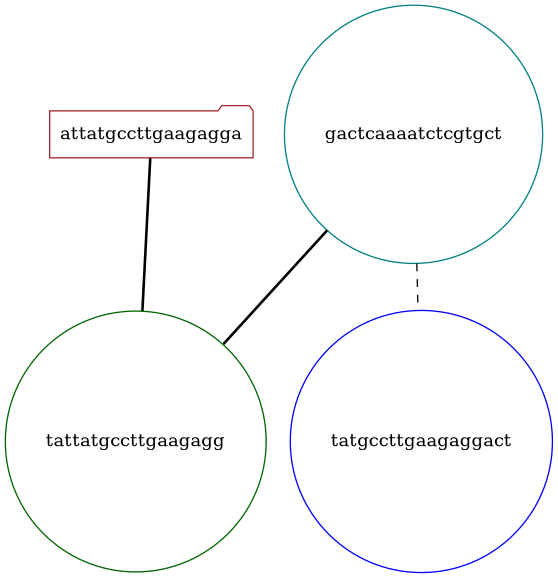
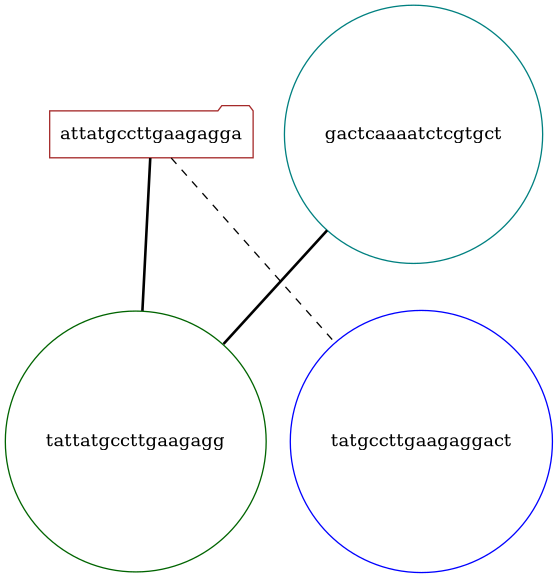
(417, 287) -> (253, 250)
